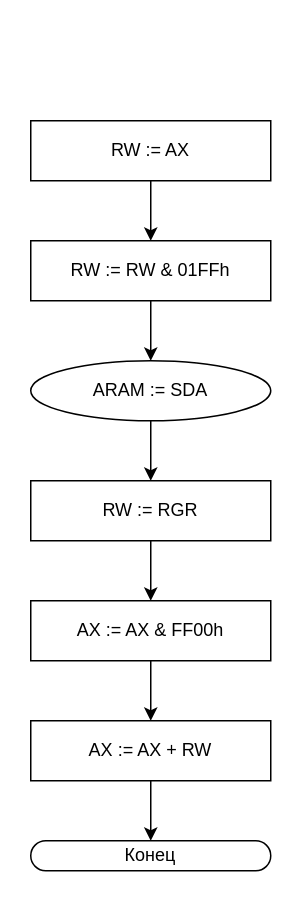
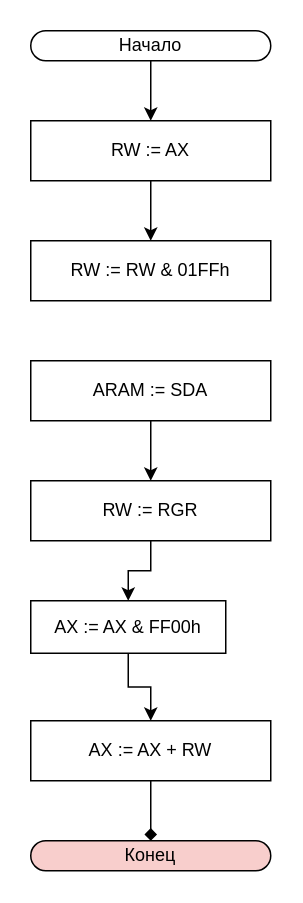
none -> (151, 46)
none -> (151, 86)
(151, 326) -> none
(151, 391) -> (151, 391)
(151, 631) -> (128, 627)
(151, 829) -> (151, 828)
(151, 856) -> (151, 856)
